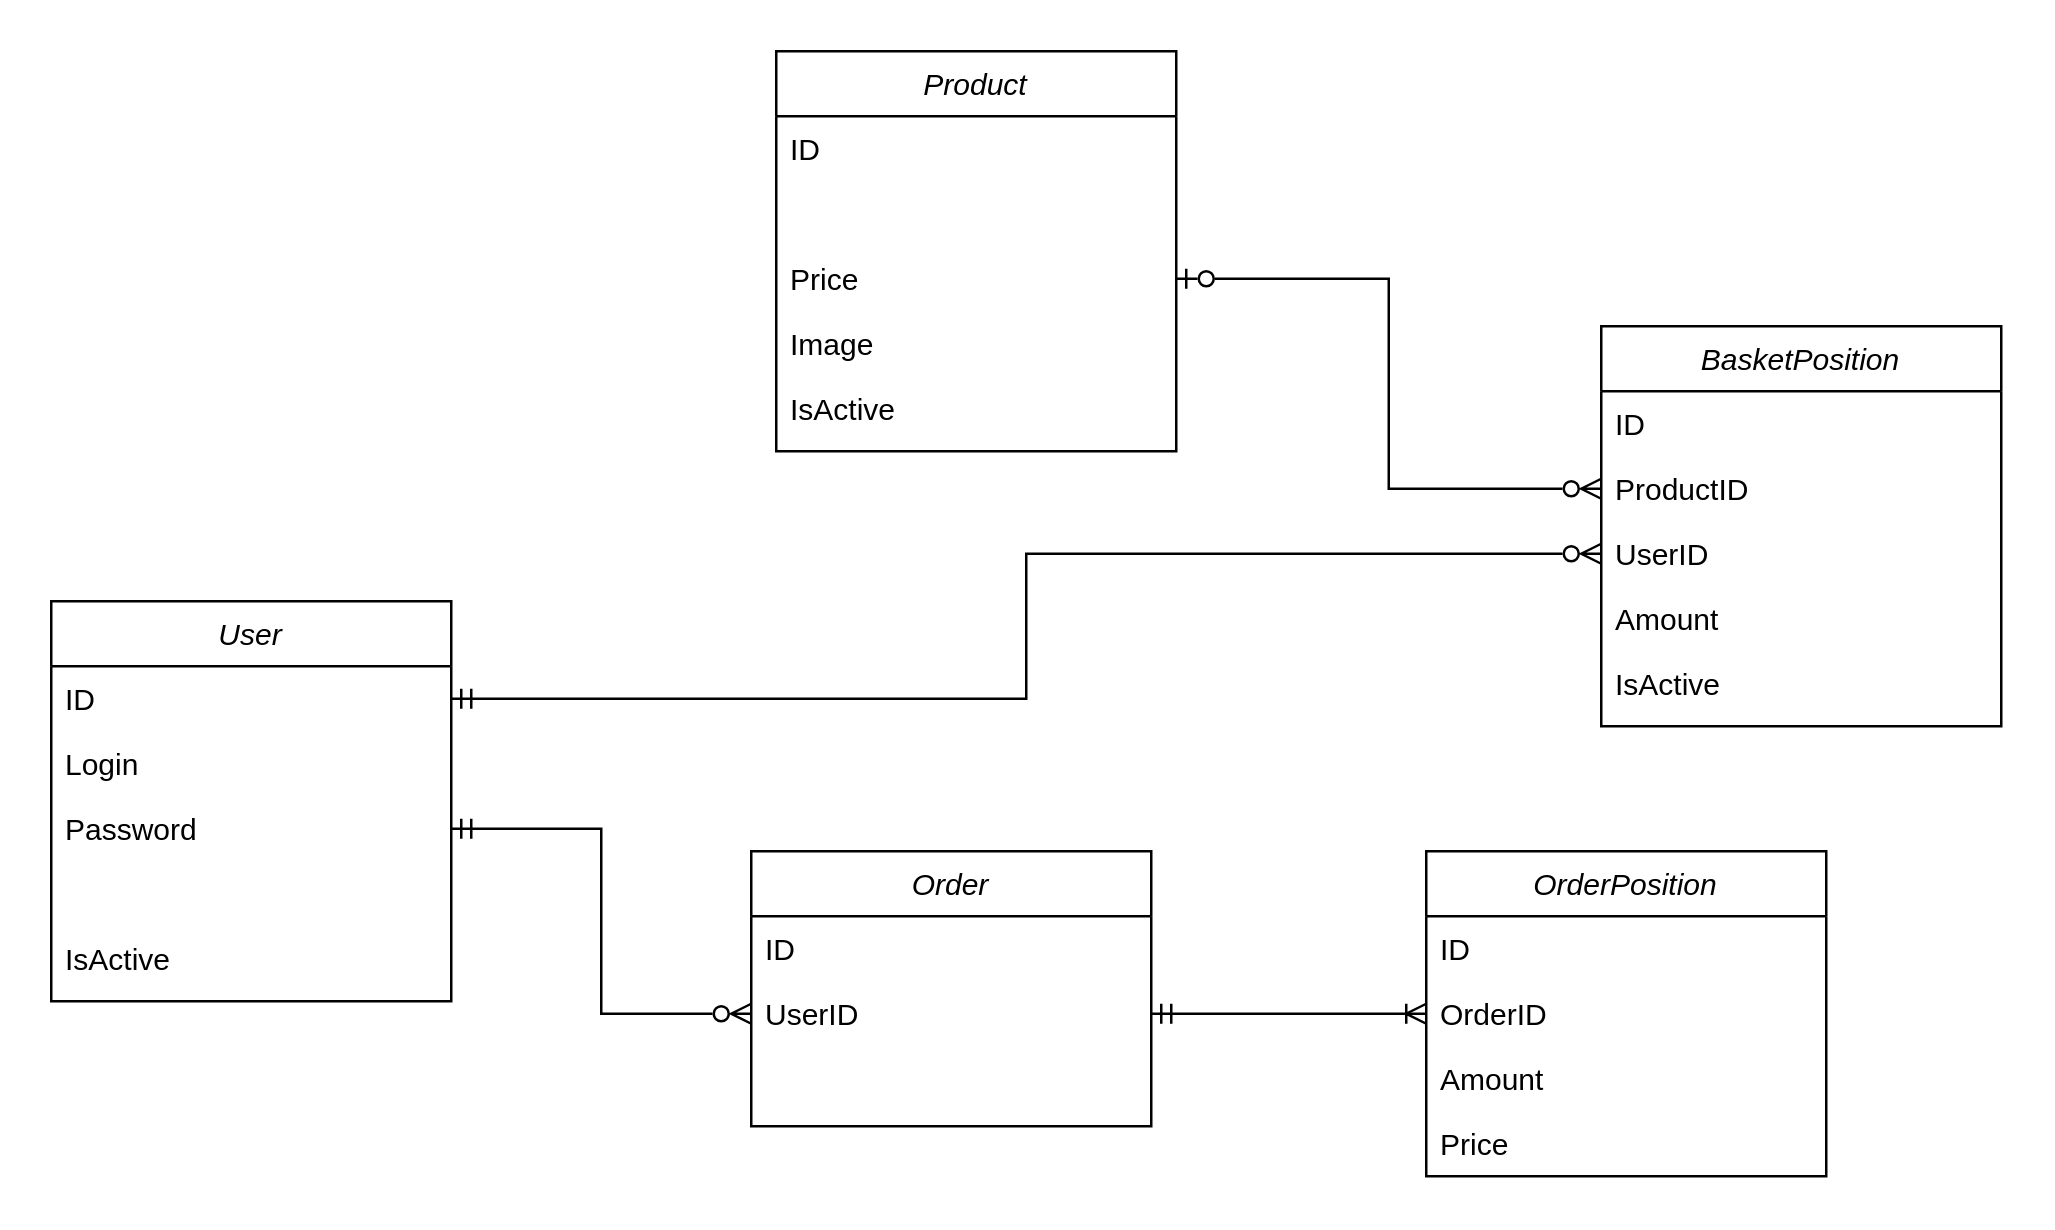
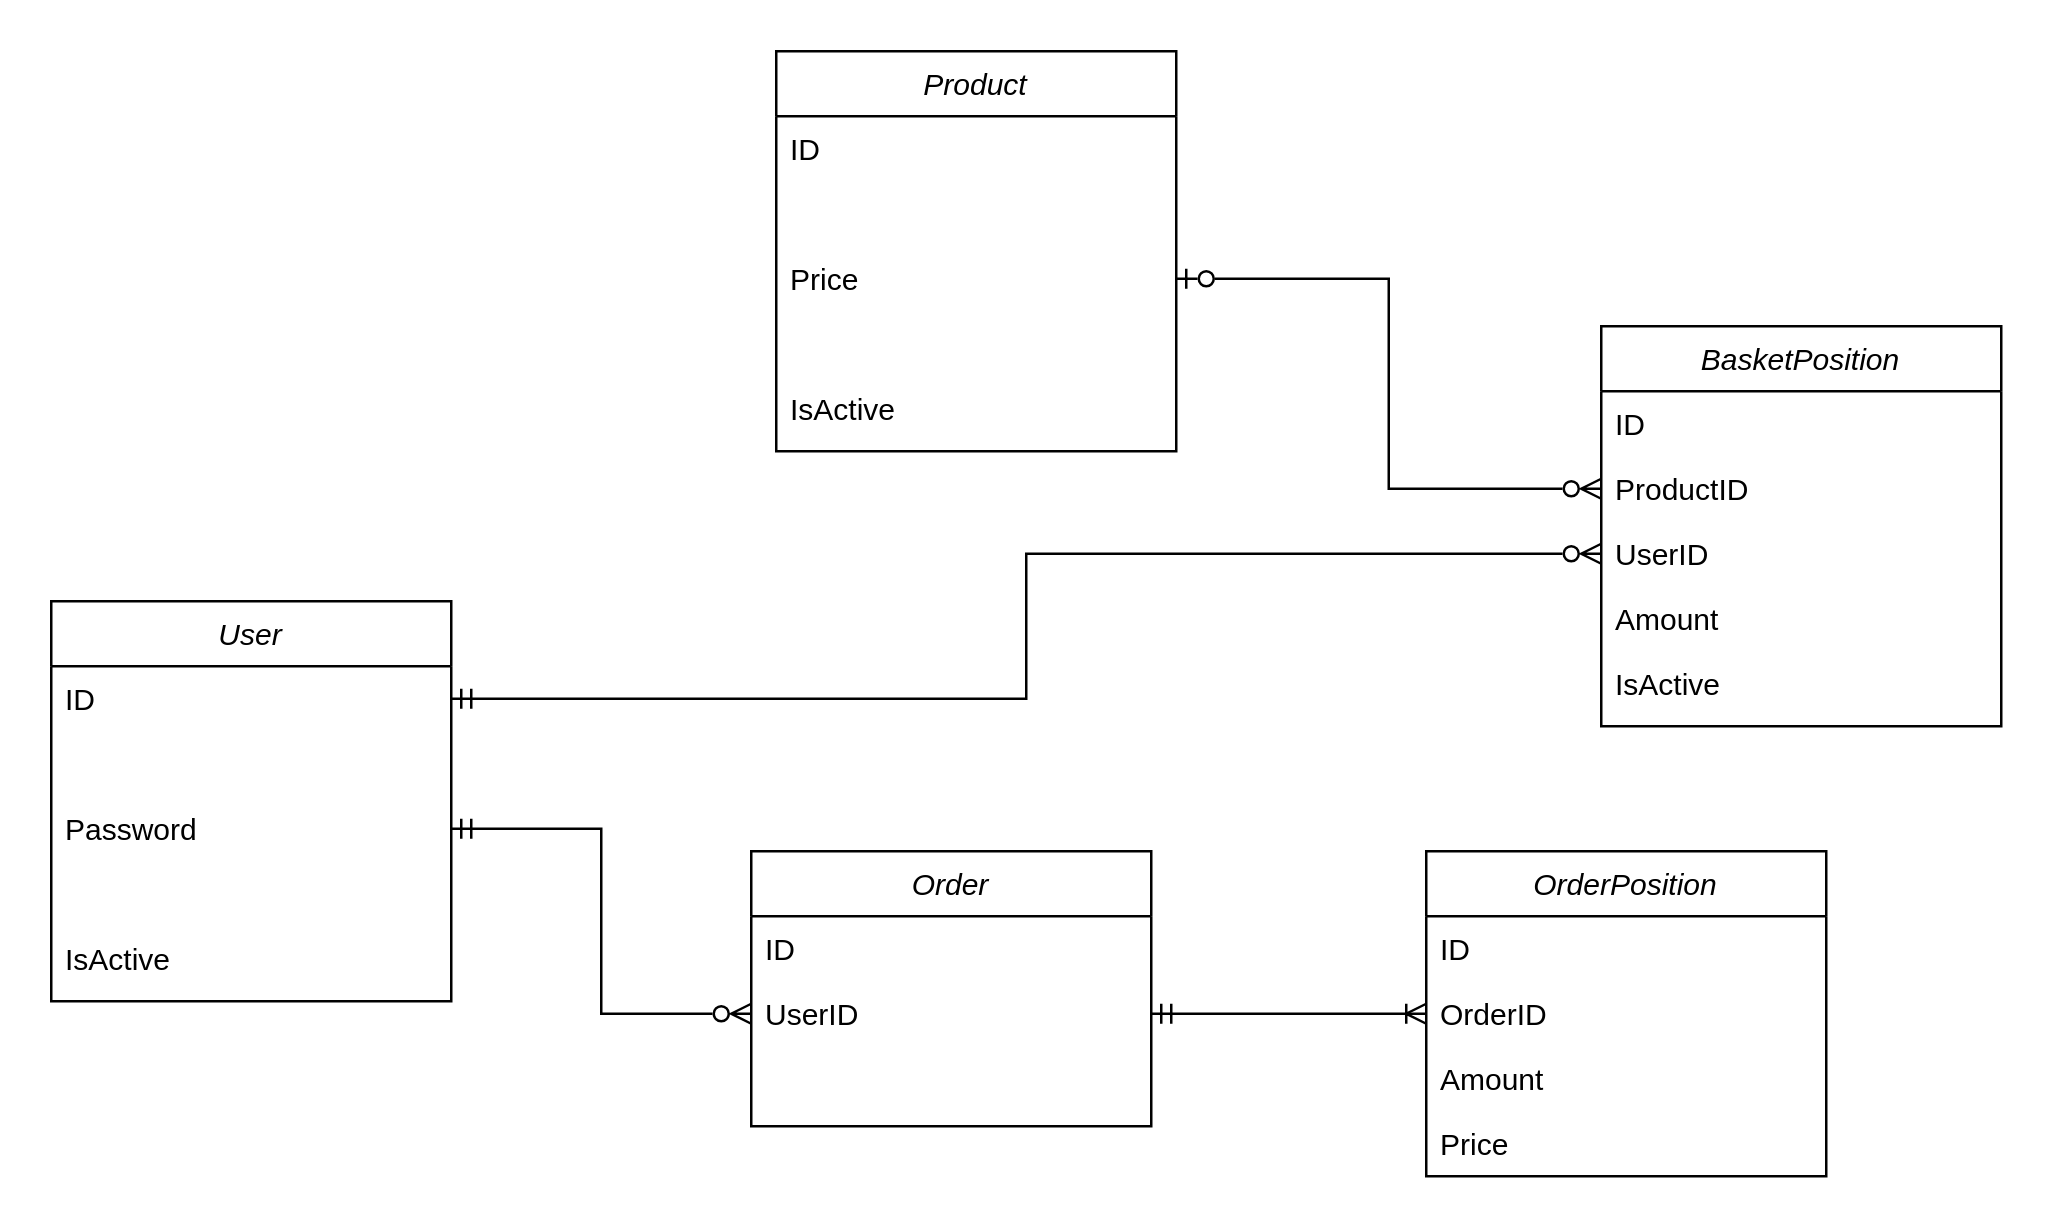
(976, 344) -> none
(251, 764) -> none
